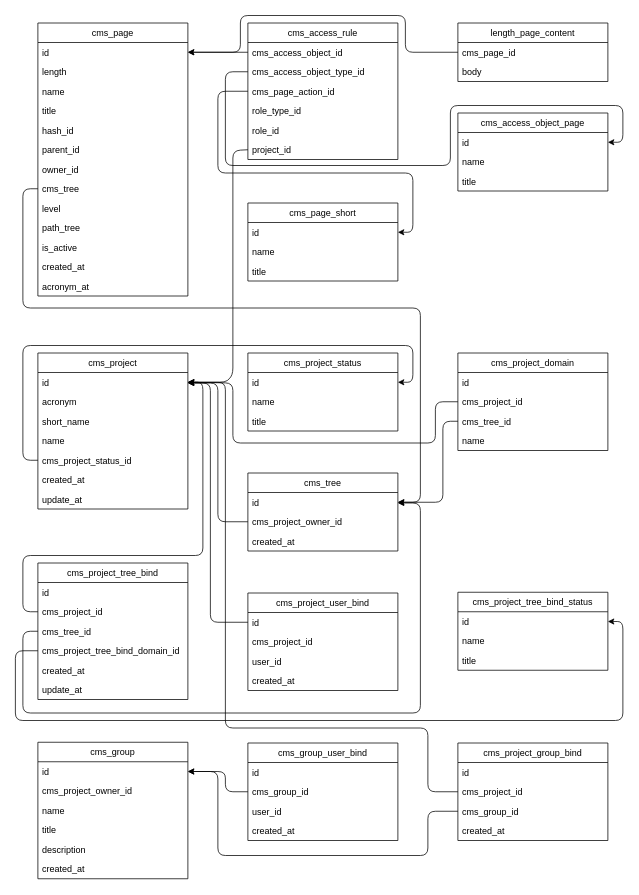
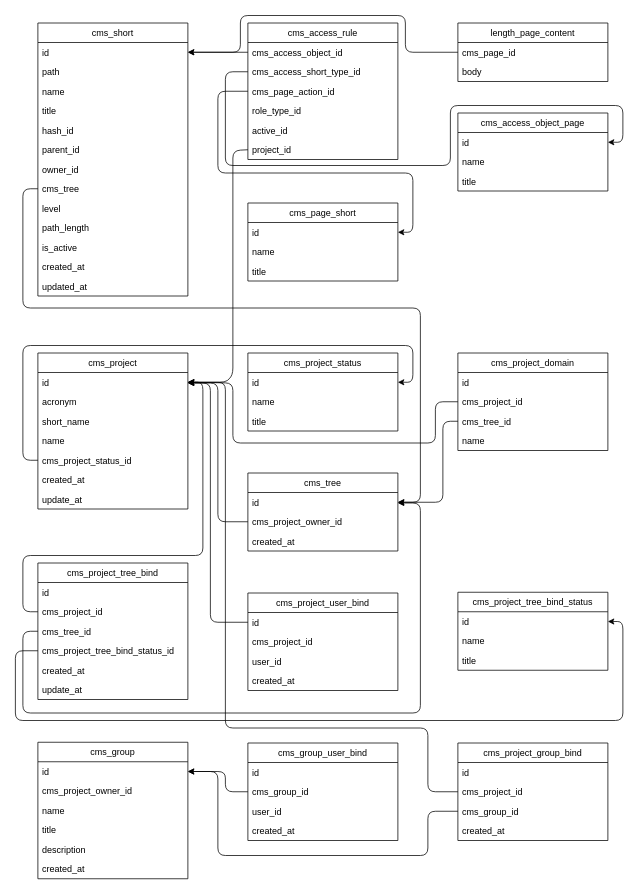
(113, 33) -> (113, 33)
(56, 72) -> (52, 72)
(314, 72) -> (311, 72)
(267, 131) -> (272, 131)
(65, 228) -> (69, 228)
(67, 287) -> (67, 287)
(117, 651) -> (118, 651)
